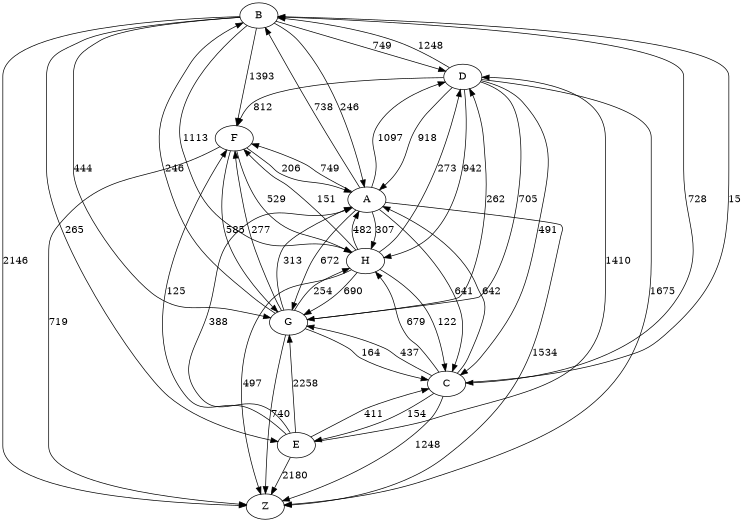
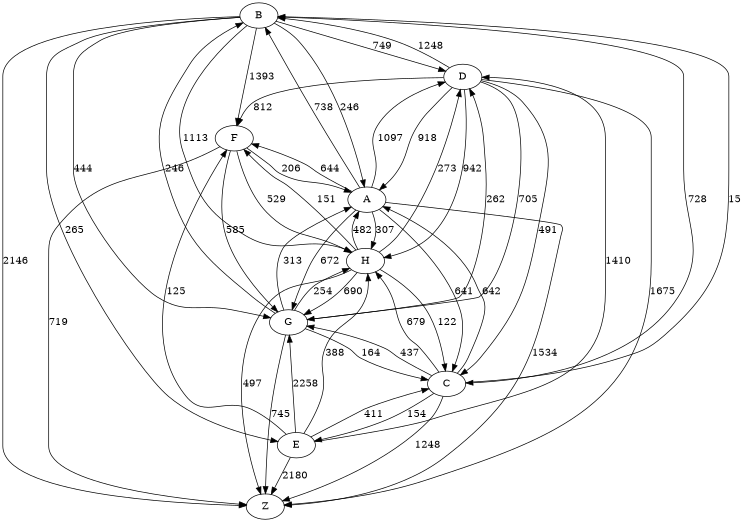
(330, 169) -> (330, 169)
(250, 233) -> none
(206, 319) -> (324, 352)
(281, 415) -> (281, 415)
